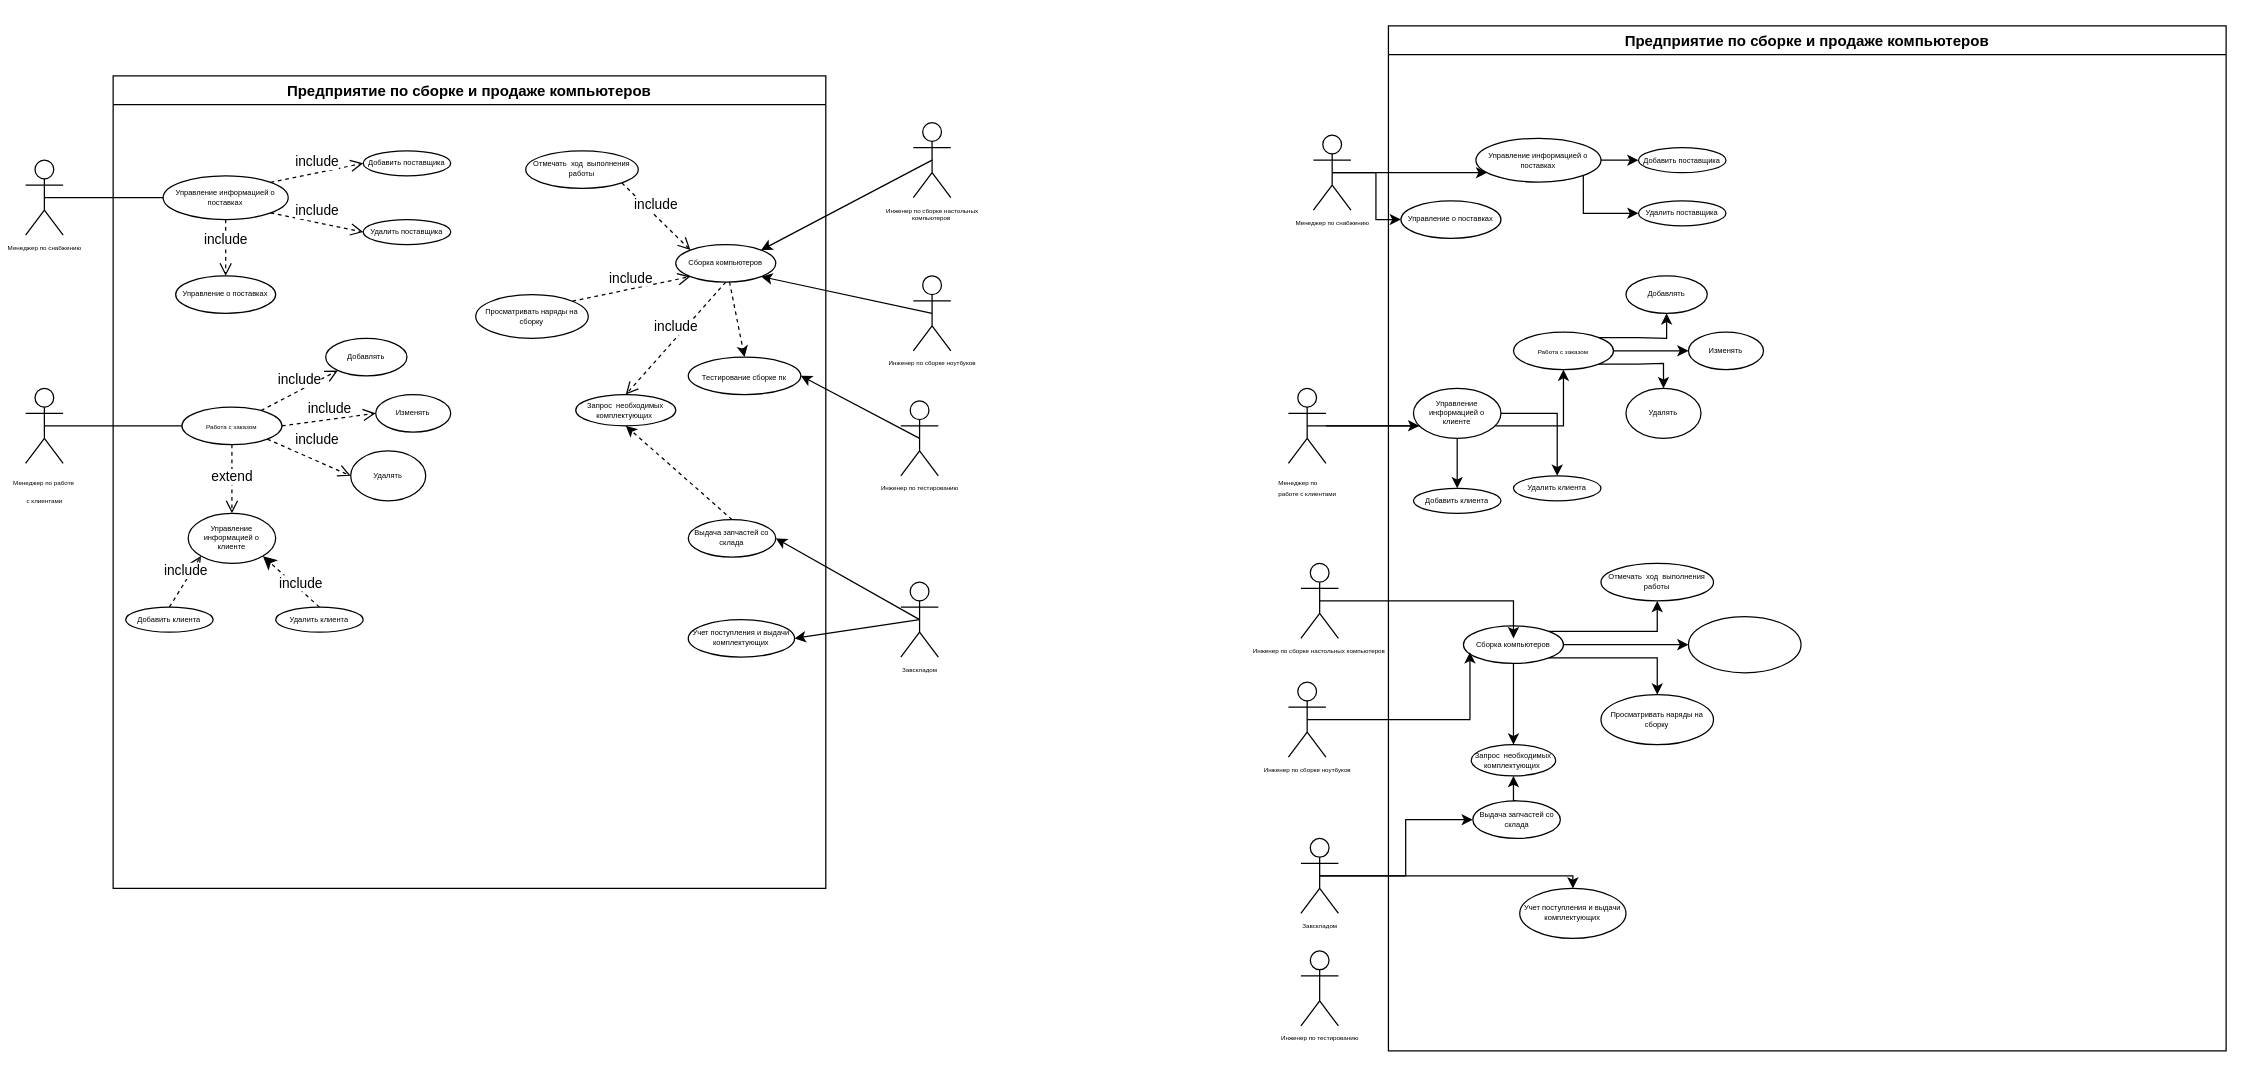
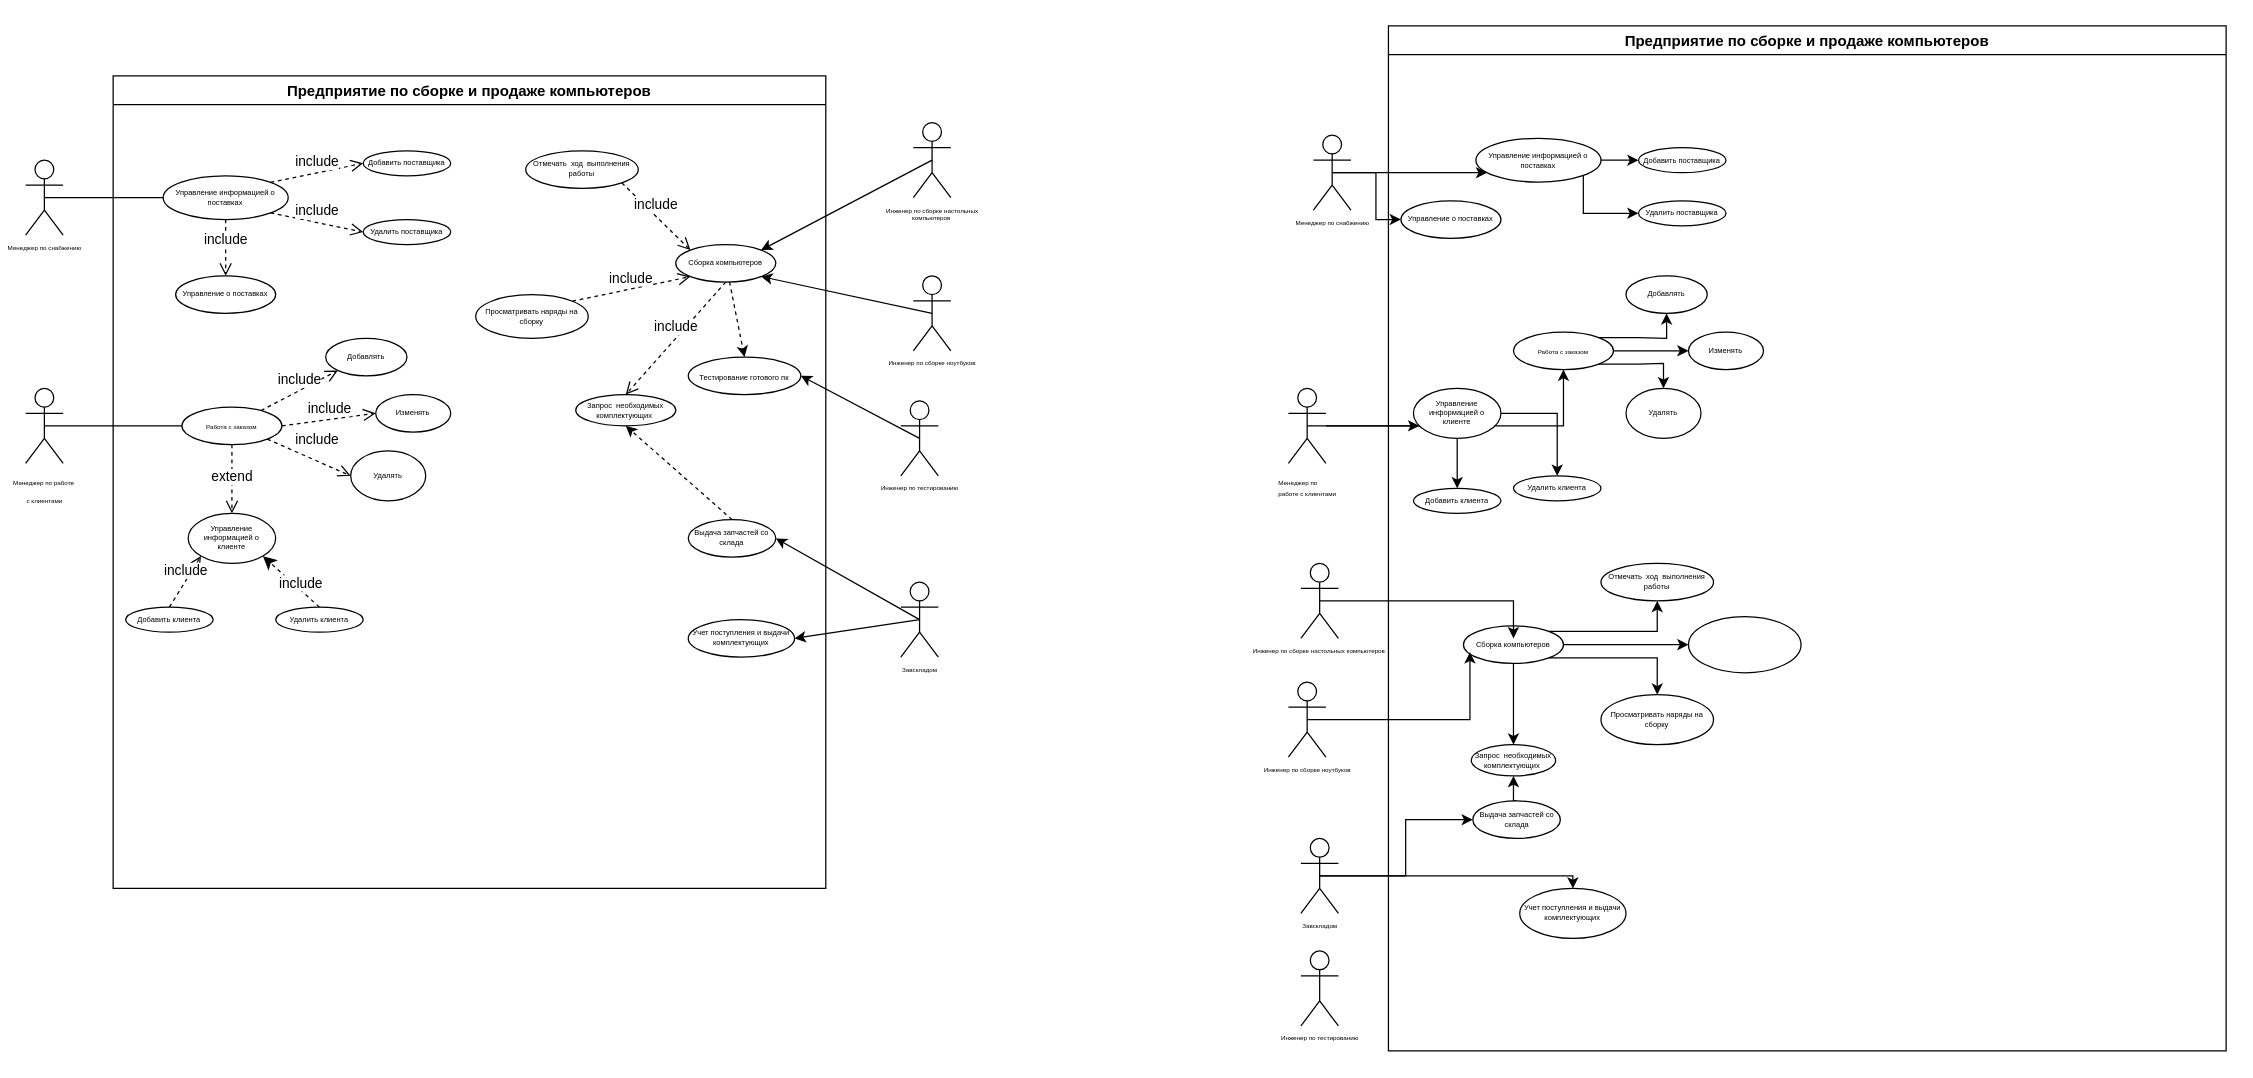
(744, 376) -> (744, 376)
